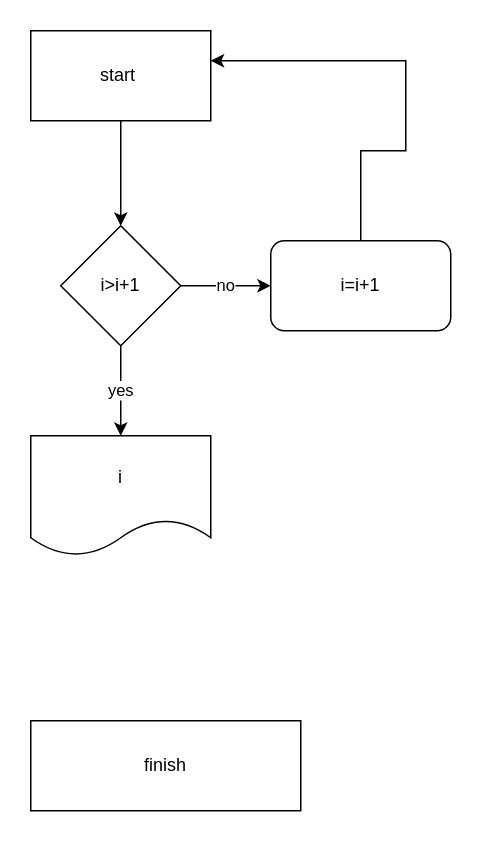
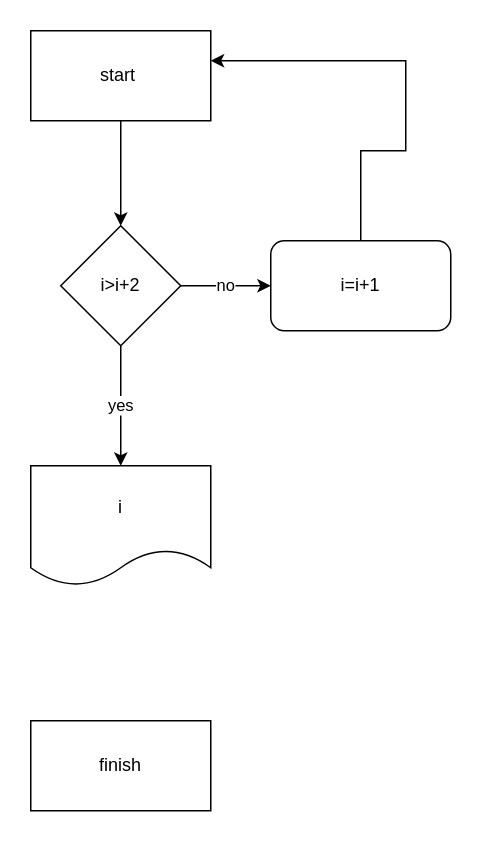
(121, 286) -> (121, 286)
(121, 496) -> (121, 526)
(166, 766) -> (121, 766)
